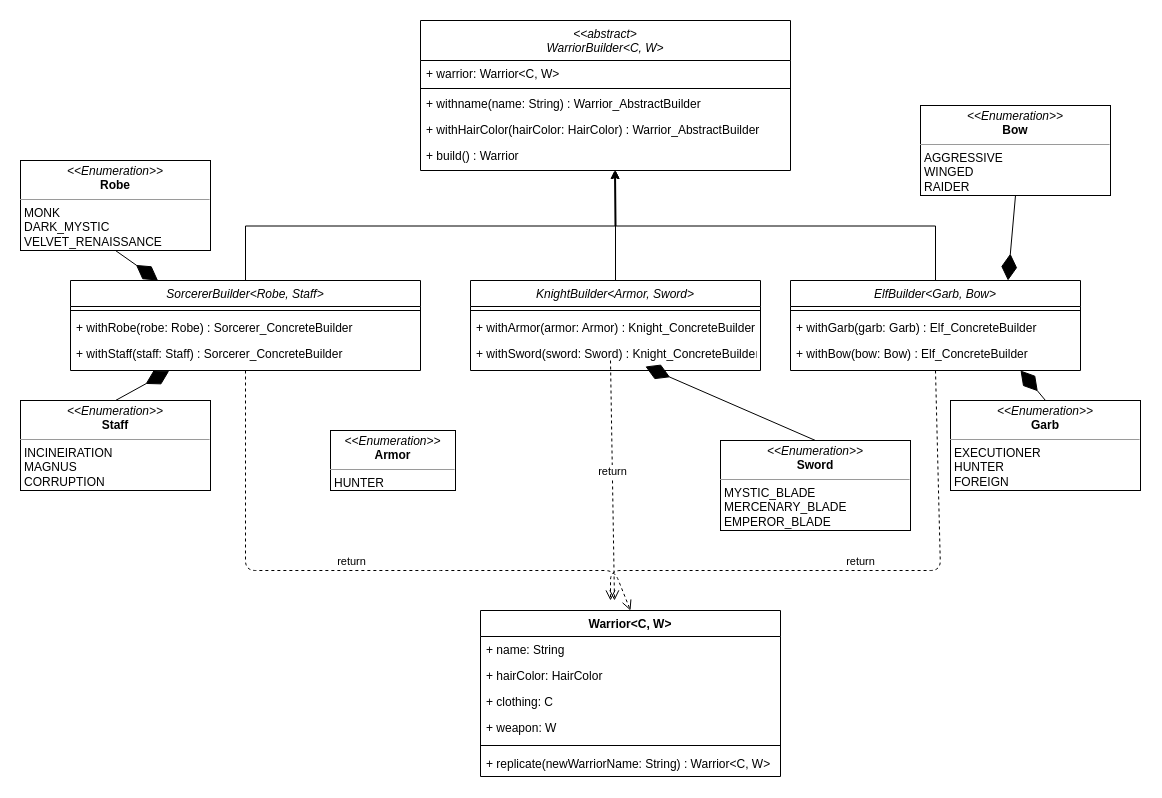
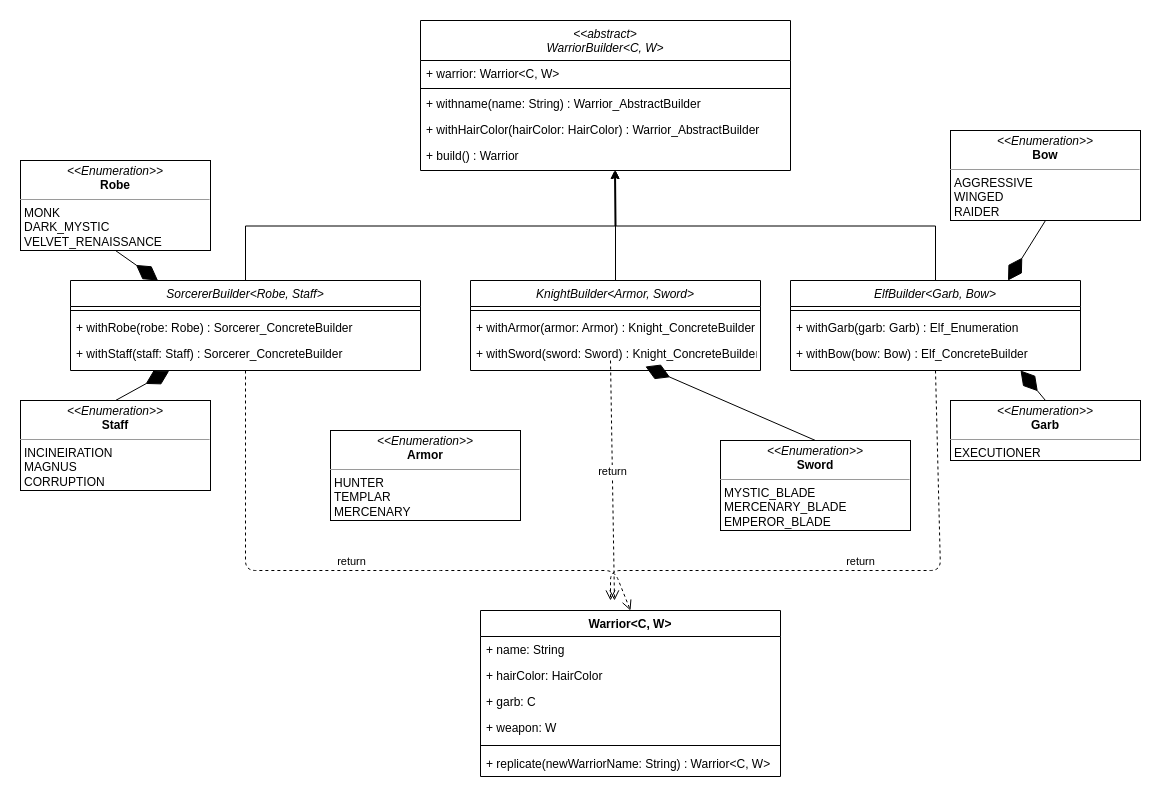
(1016, 151) -> (1046, 176)
(928, 328) -> (916, 328)
(1046, 446) -> (1046, 431)
(393, 461) -> (426, 476)
(522, 702) -> (512, 702)
